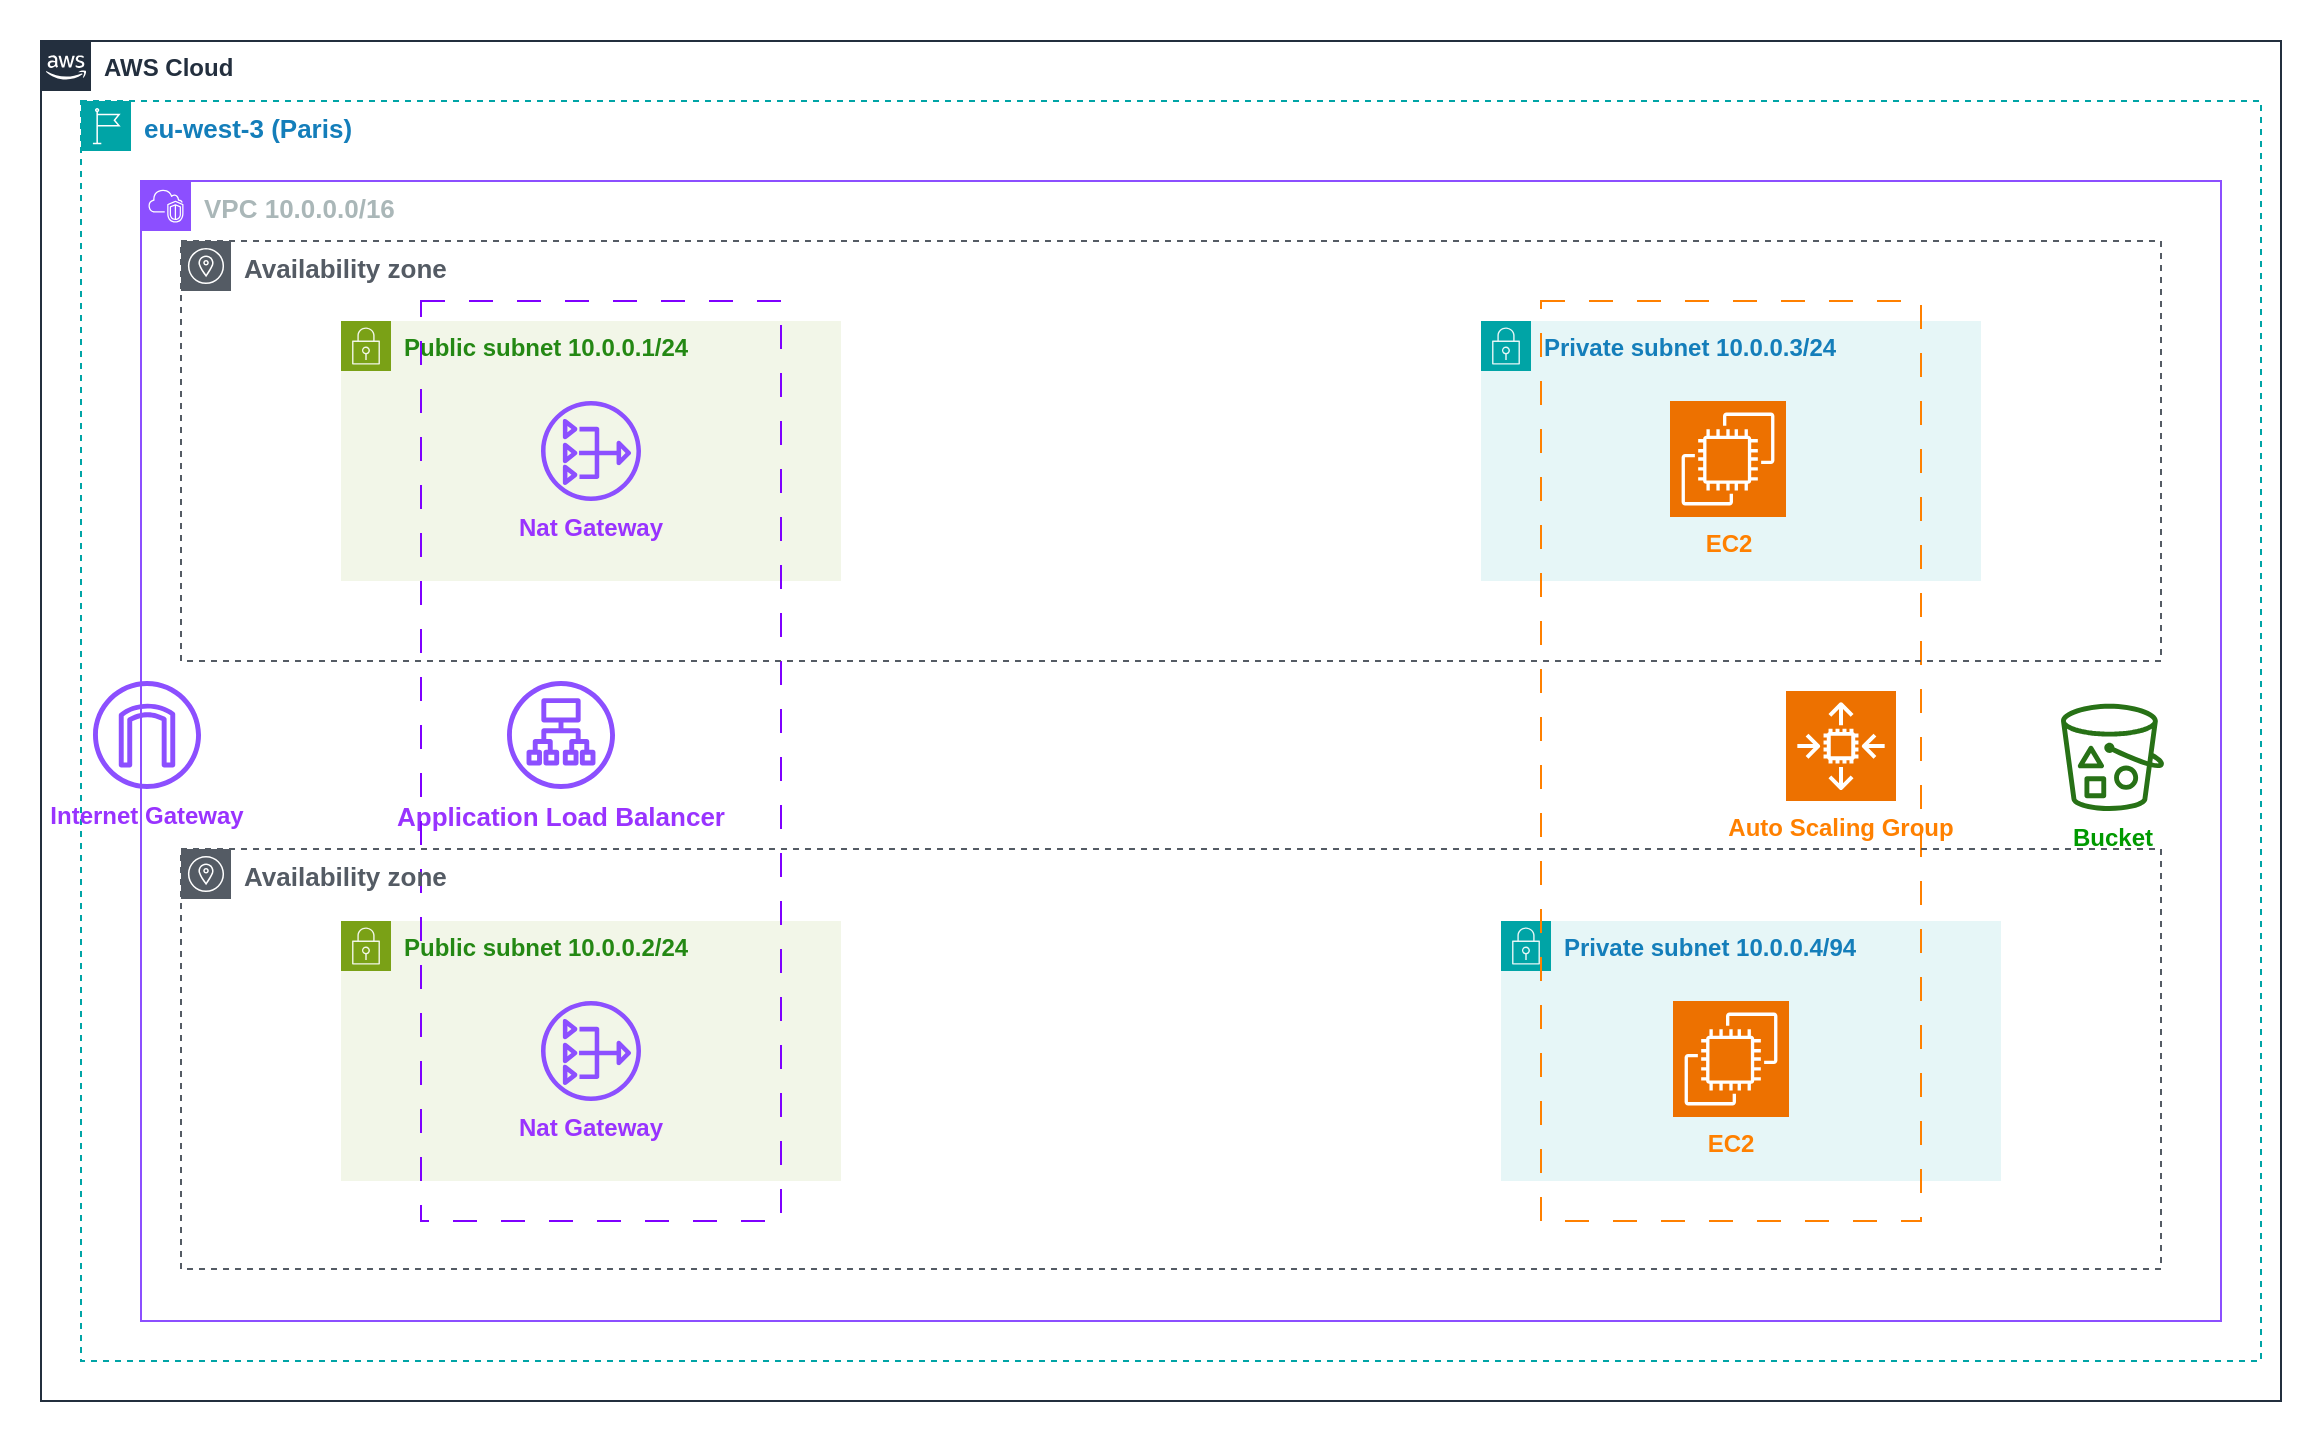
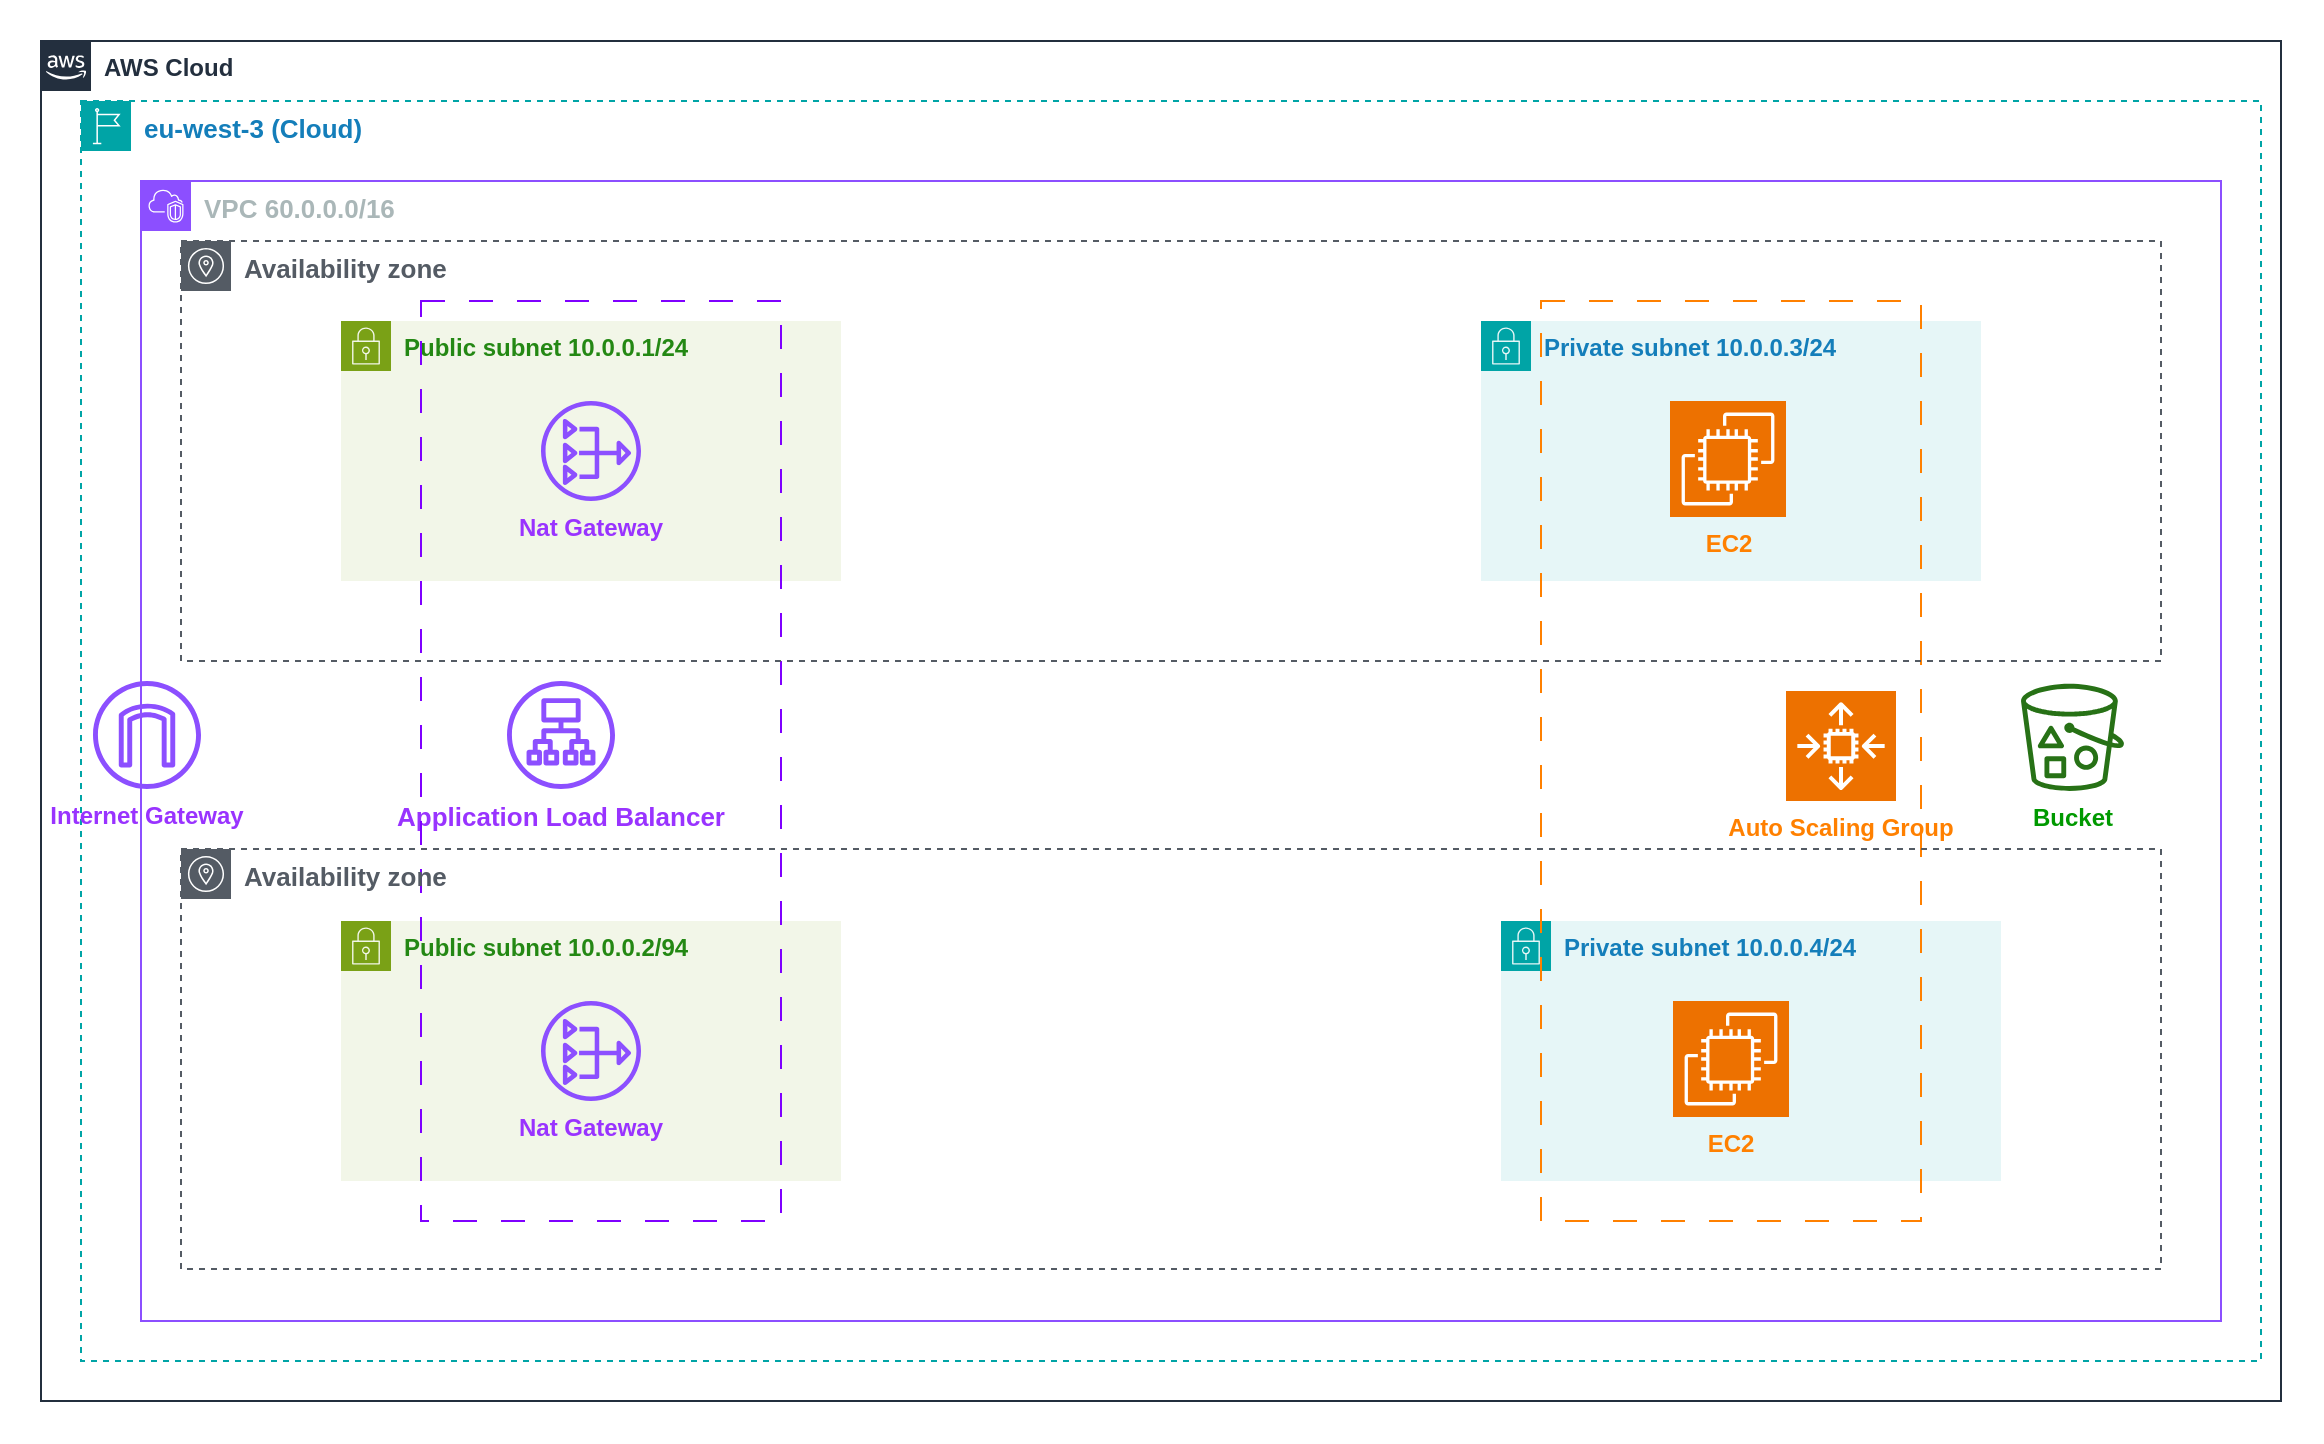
(253, 129) -> (253, 129)
(293, 209) -> (293, 209)
(2113, 757) -> (2073, 737)
(551, 949) -> (551, 949)
(1721, 949) -> (1721, 949)
